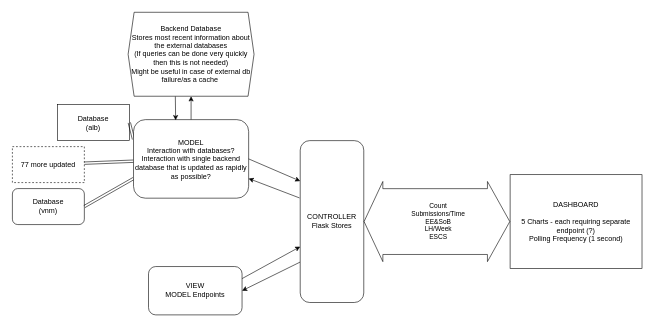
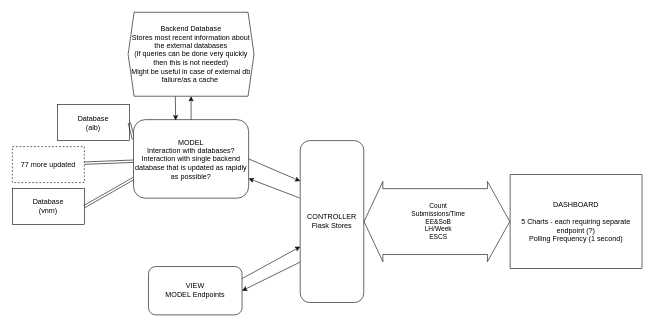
(48, 207) -> (48, 207)
